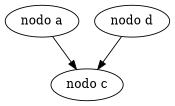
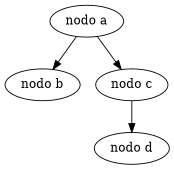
(112, 49) -> (132, 112)
none -> (43, 85)
